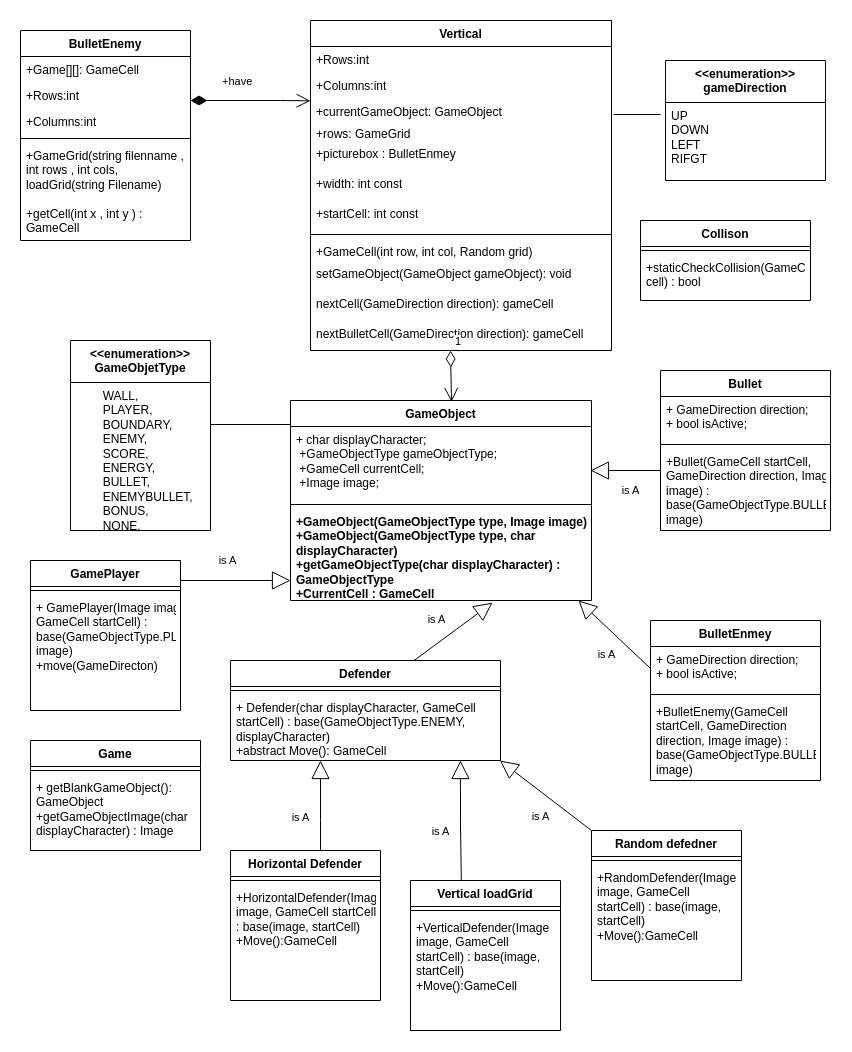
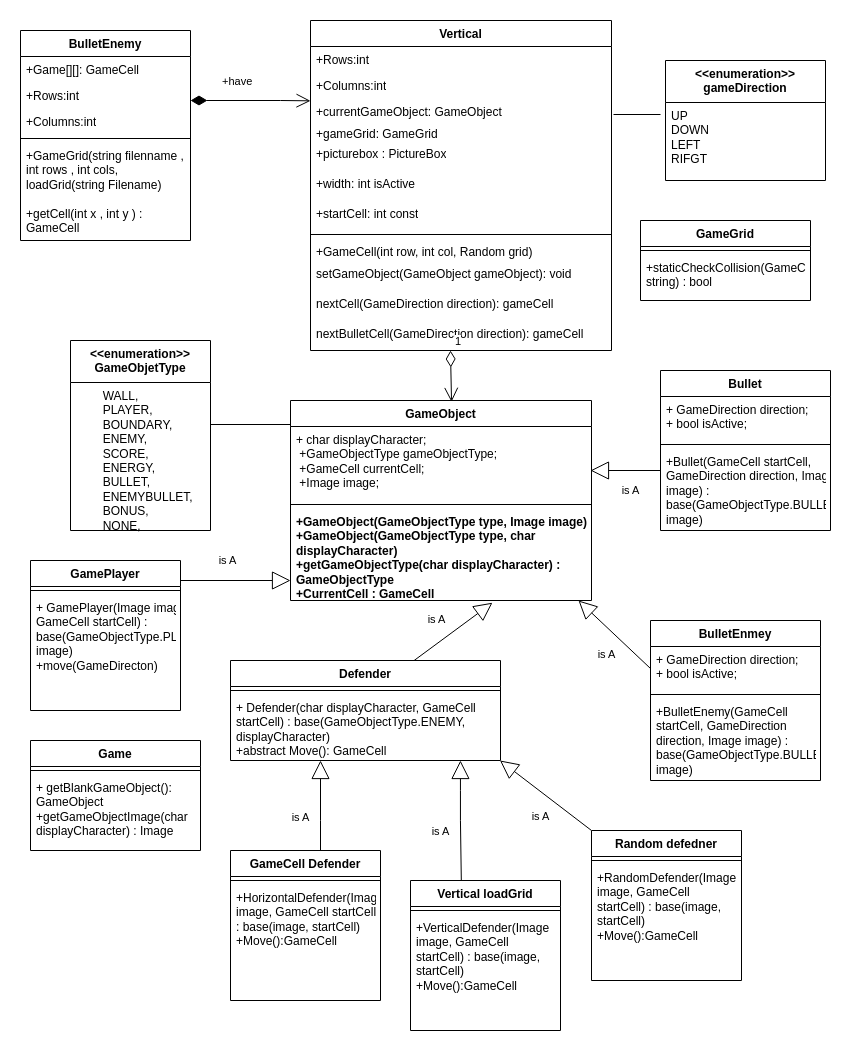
(362, 135) -> (374, 135)
(391, 155) -> (389, 155)
(366, 185) -> (373, 185)
(726, 235) -> (726, 235)
(727, 276) -> (727, 276)
(306, 865) -> (306, 865)
